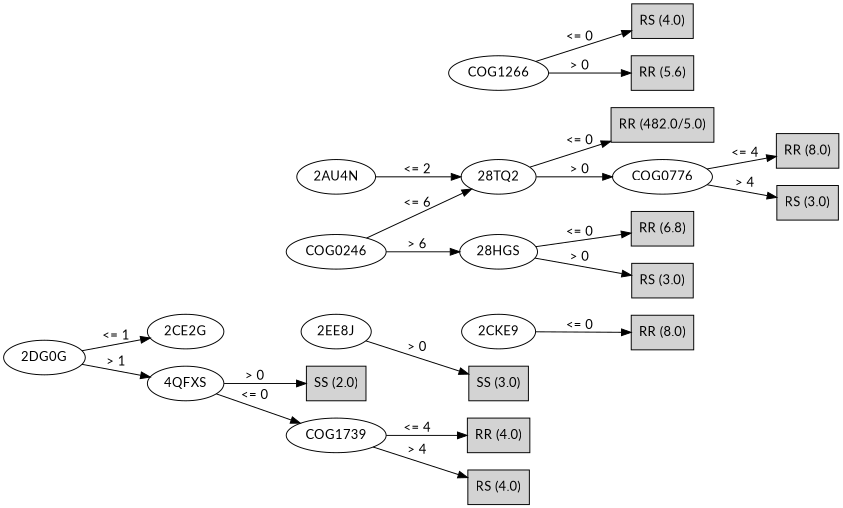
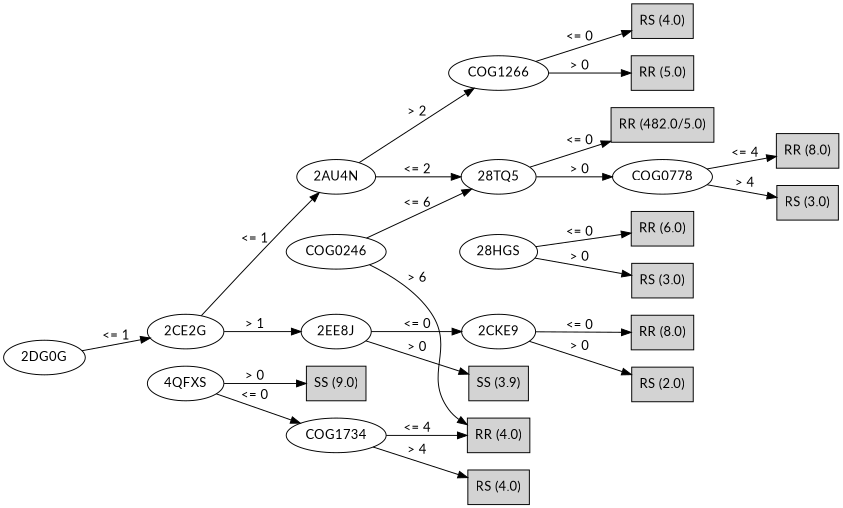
(662, 73) -> (662, 73)
none -> (412, 128)
(499, 177) -> (499, 177)
(662, 177) -> (662, 177)
(662, 229) -> (662, 229)
(418, 252) -> (437, 325)
none -> (256, 257)
none -> (258, 332)
none -> (411, 332)
(111, 370) -> none
(336, 383) -> (336, 383)
(499, 383) -> (499, 383)
none -> (662, 384)
(336, 435) -> (336, 435)
